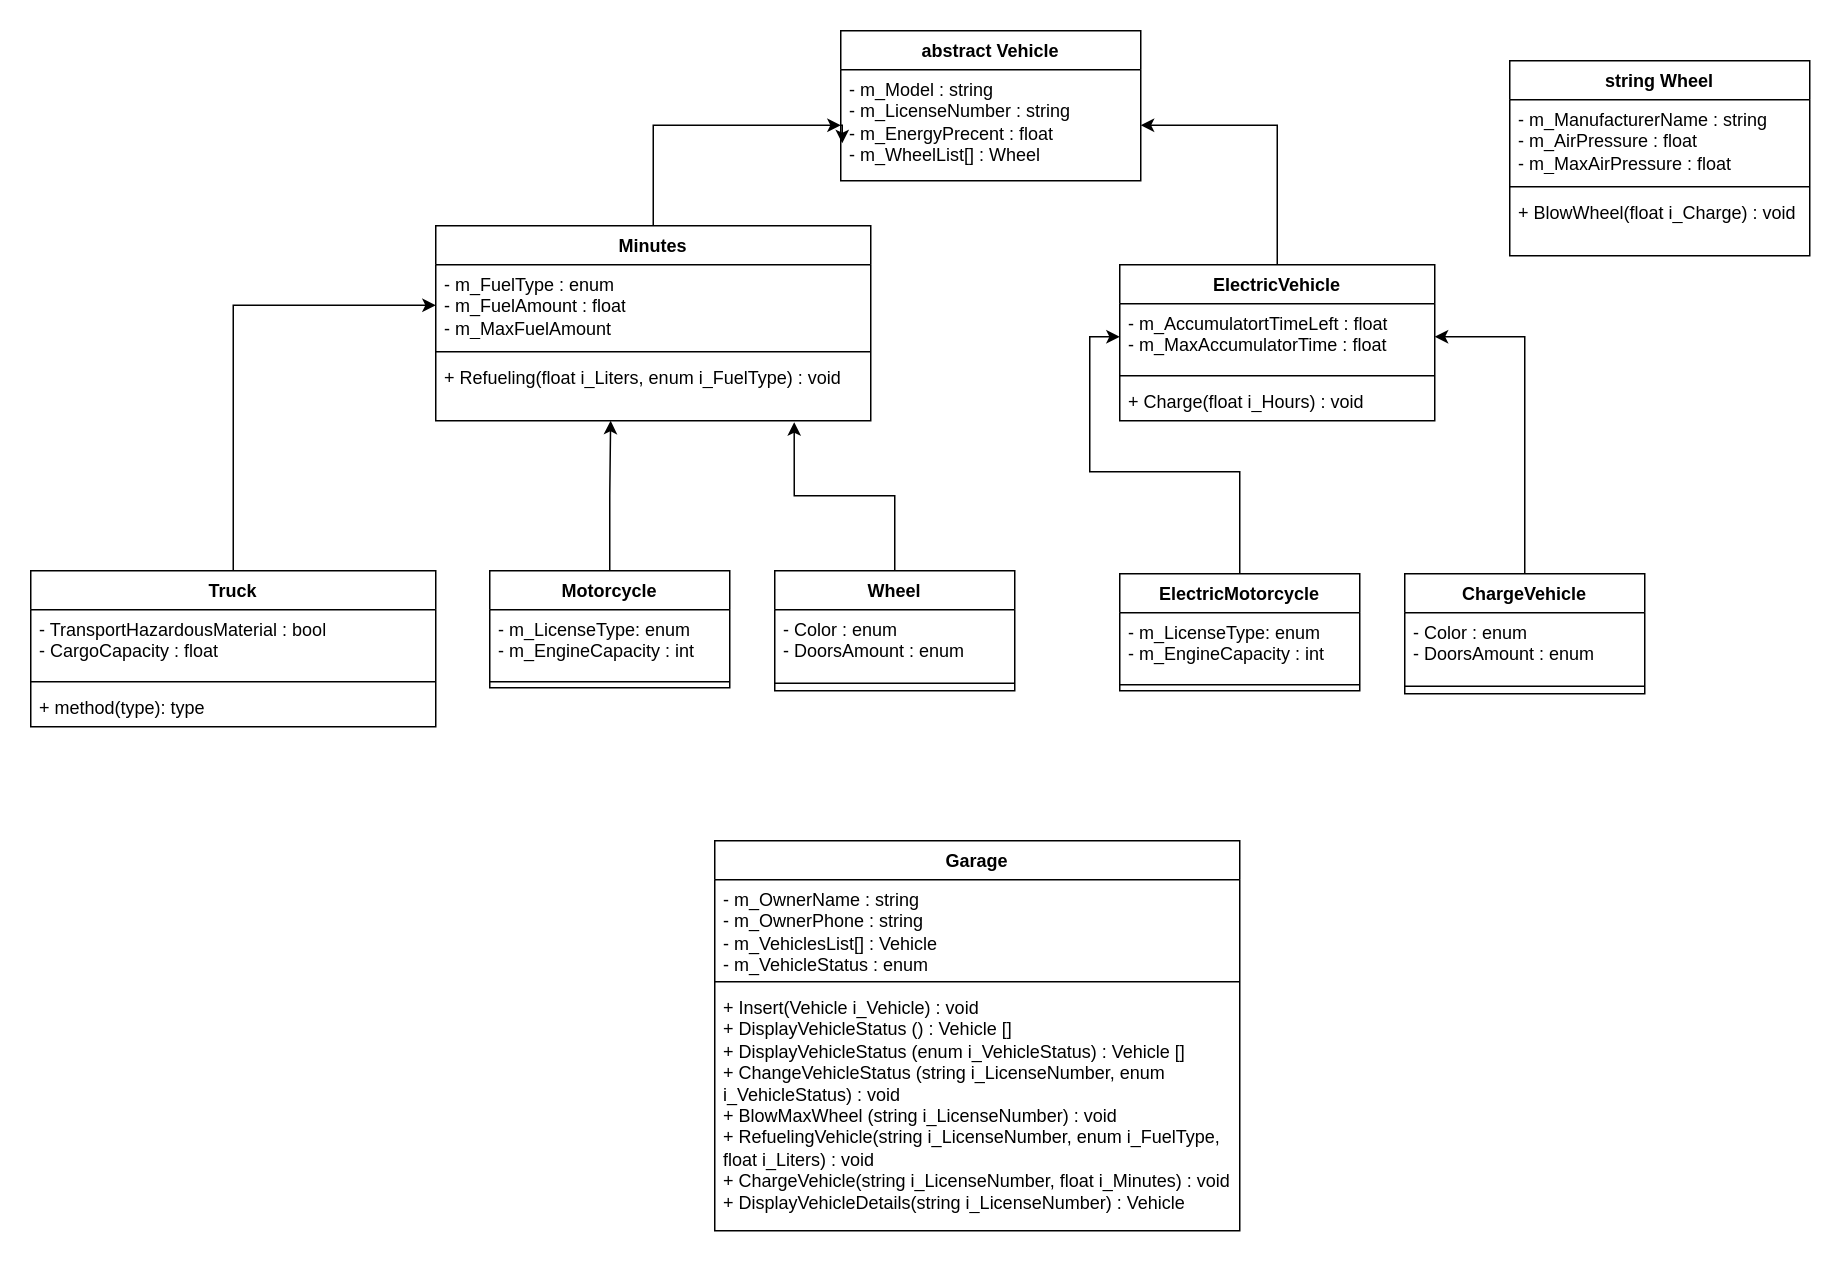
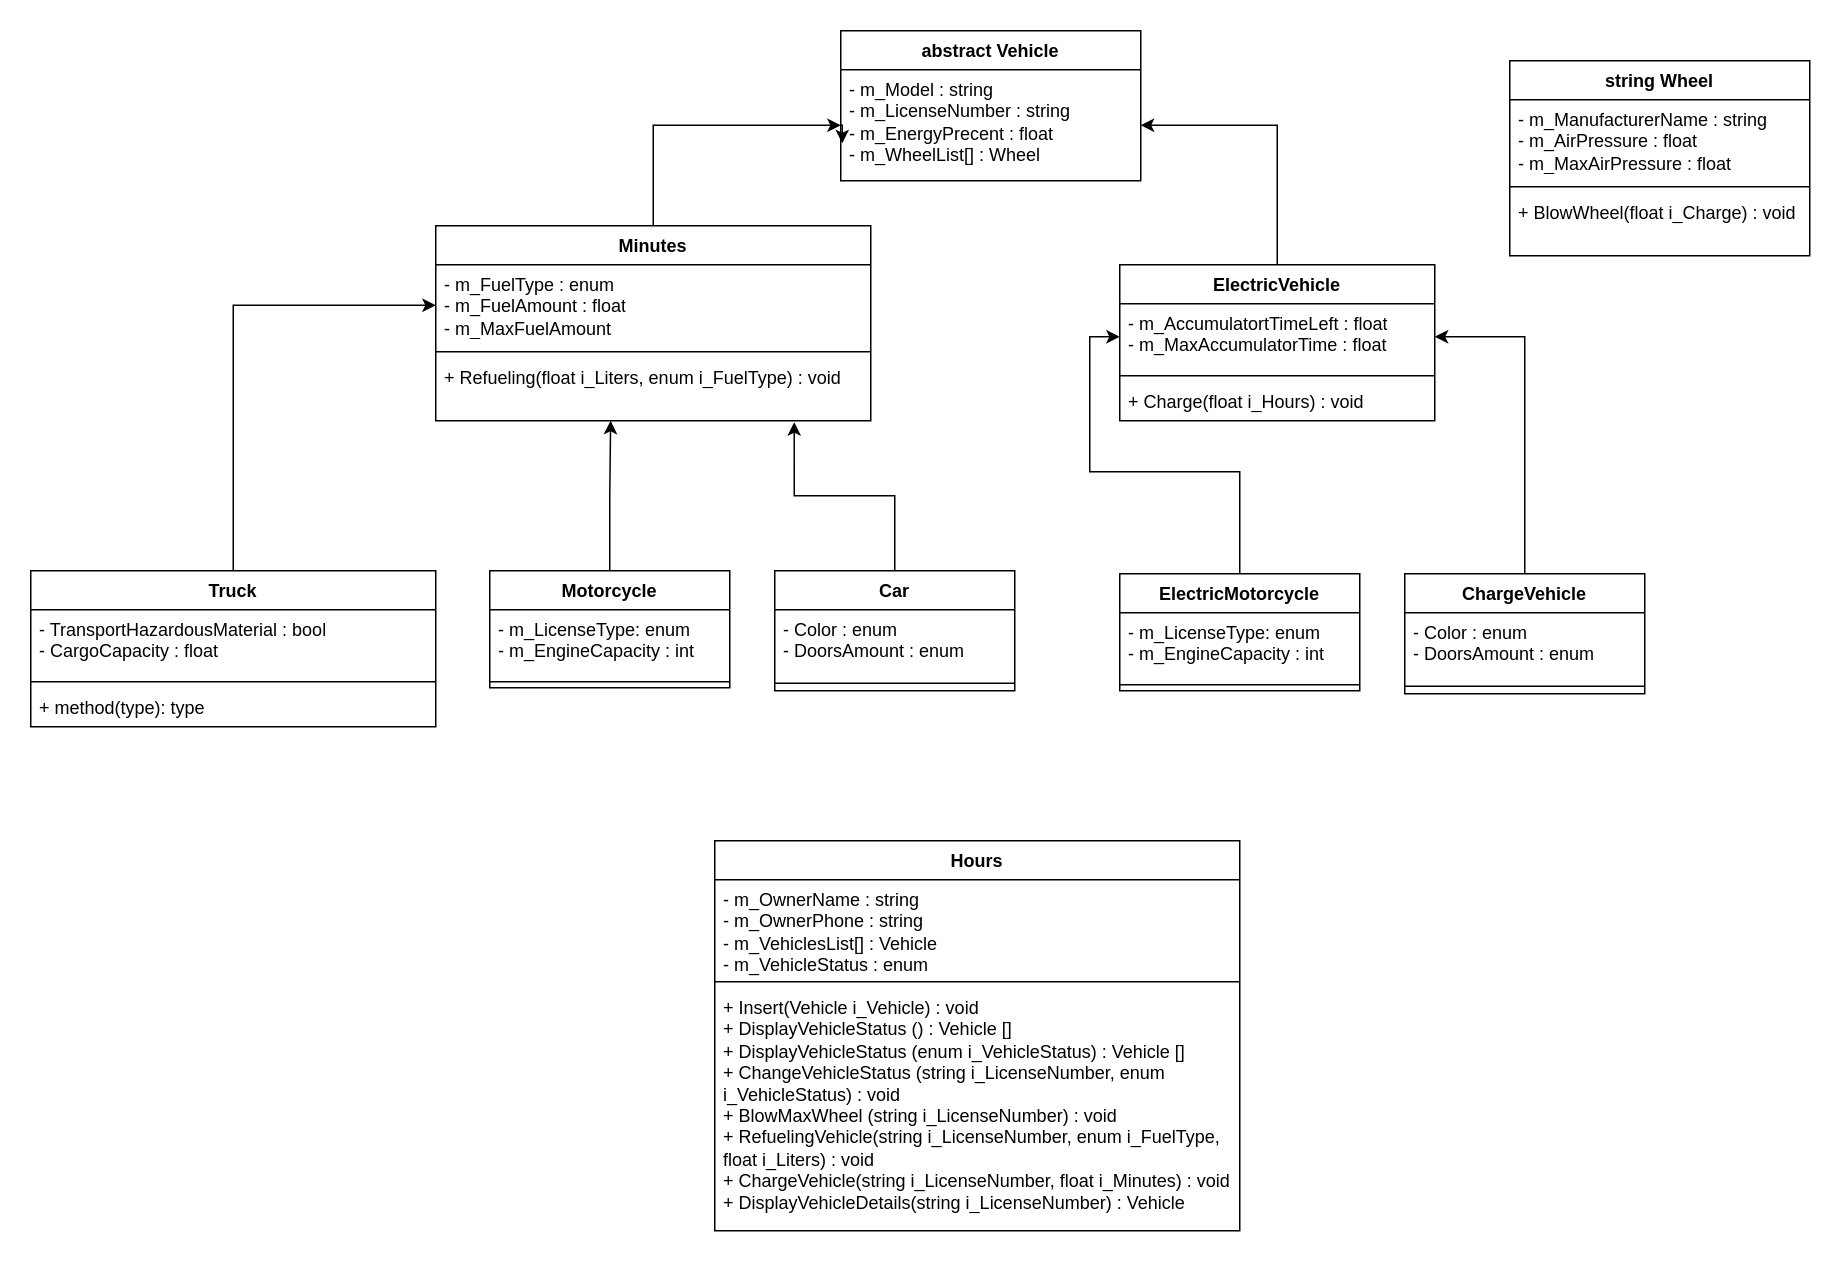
(895, 592) -> (895, 592)
(977, 862) -> (977, 862)
